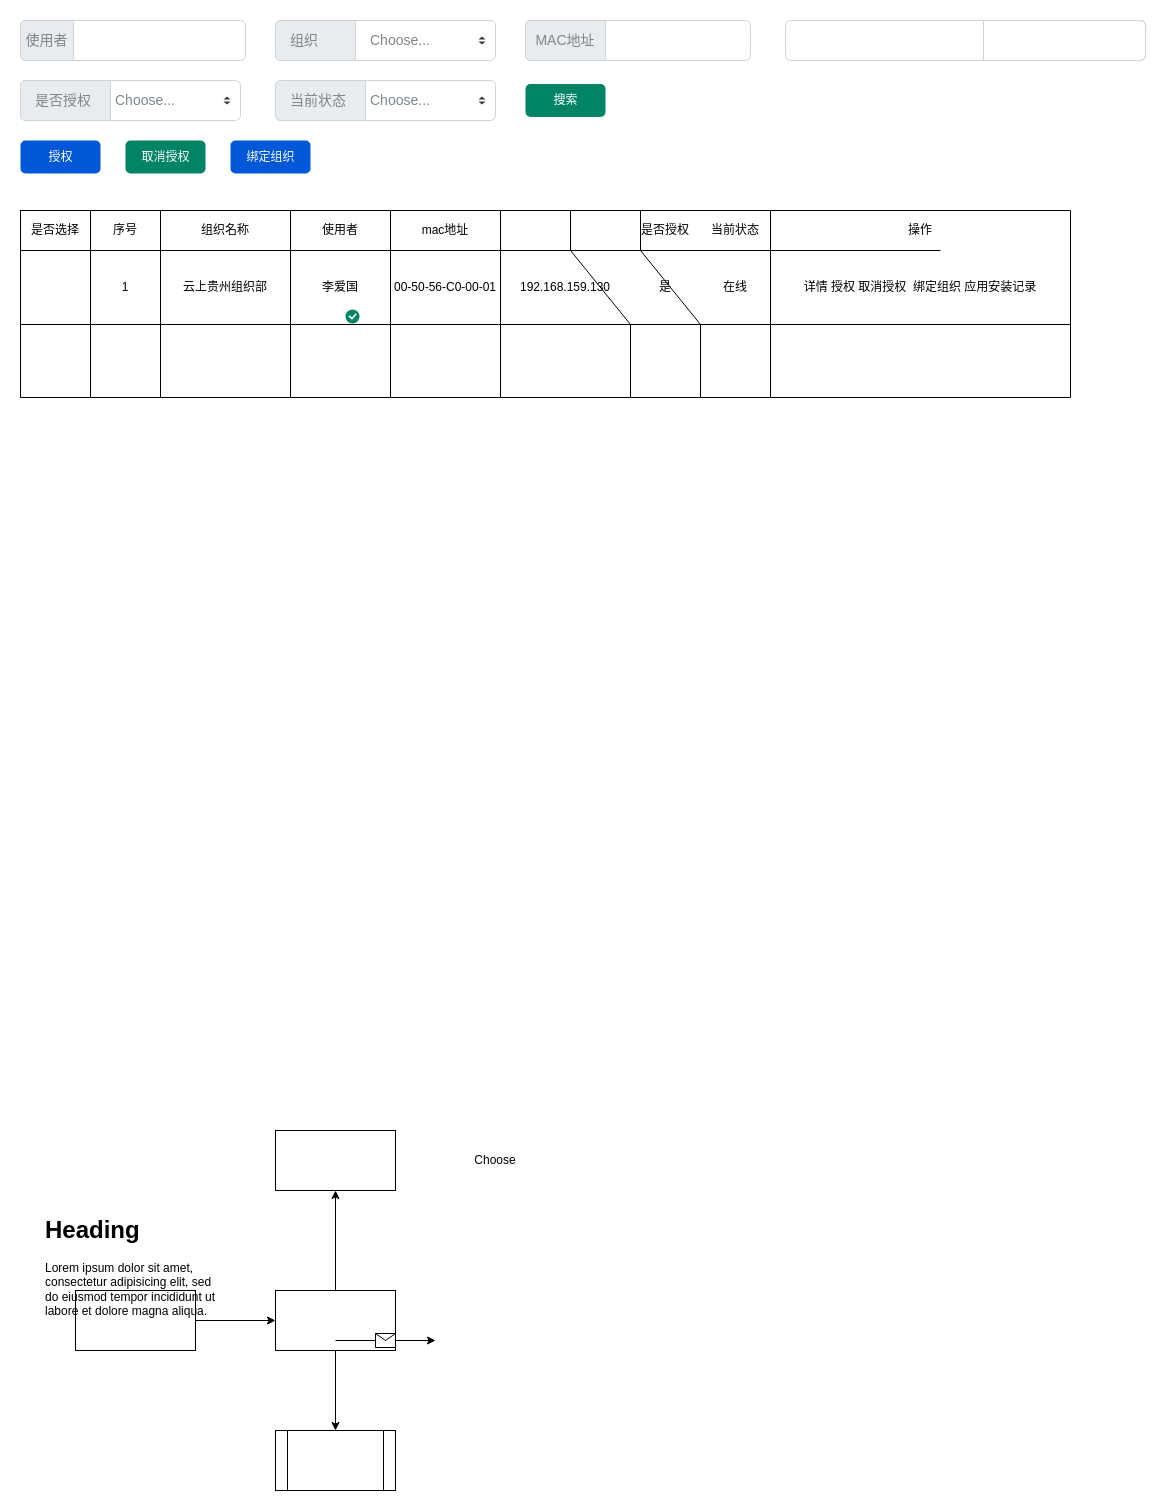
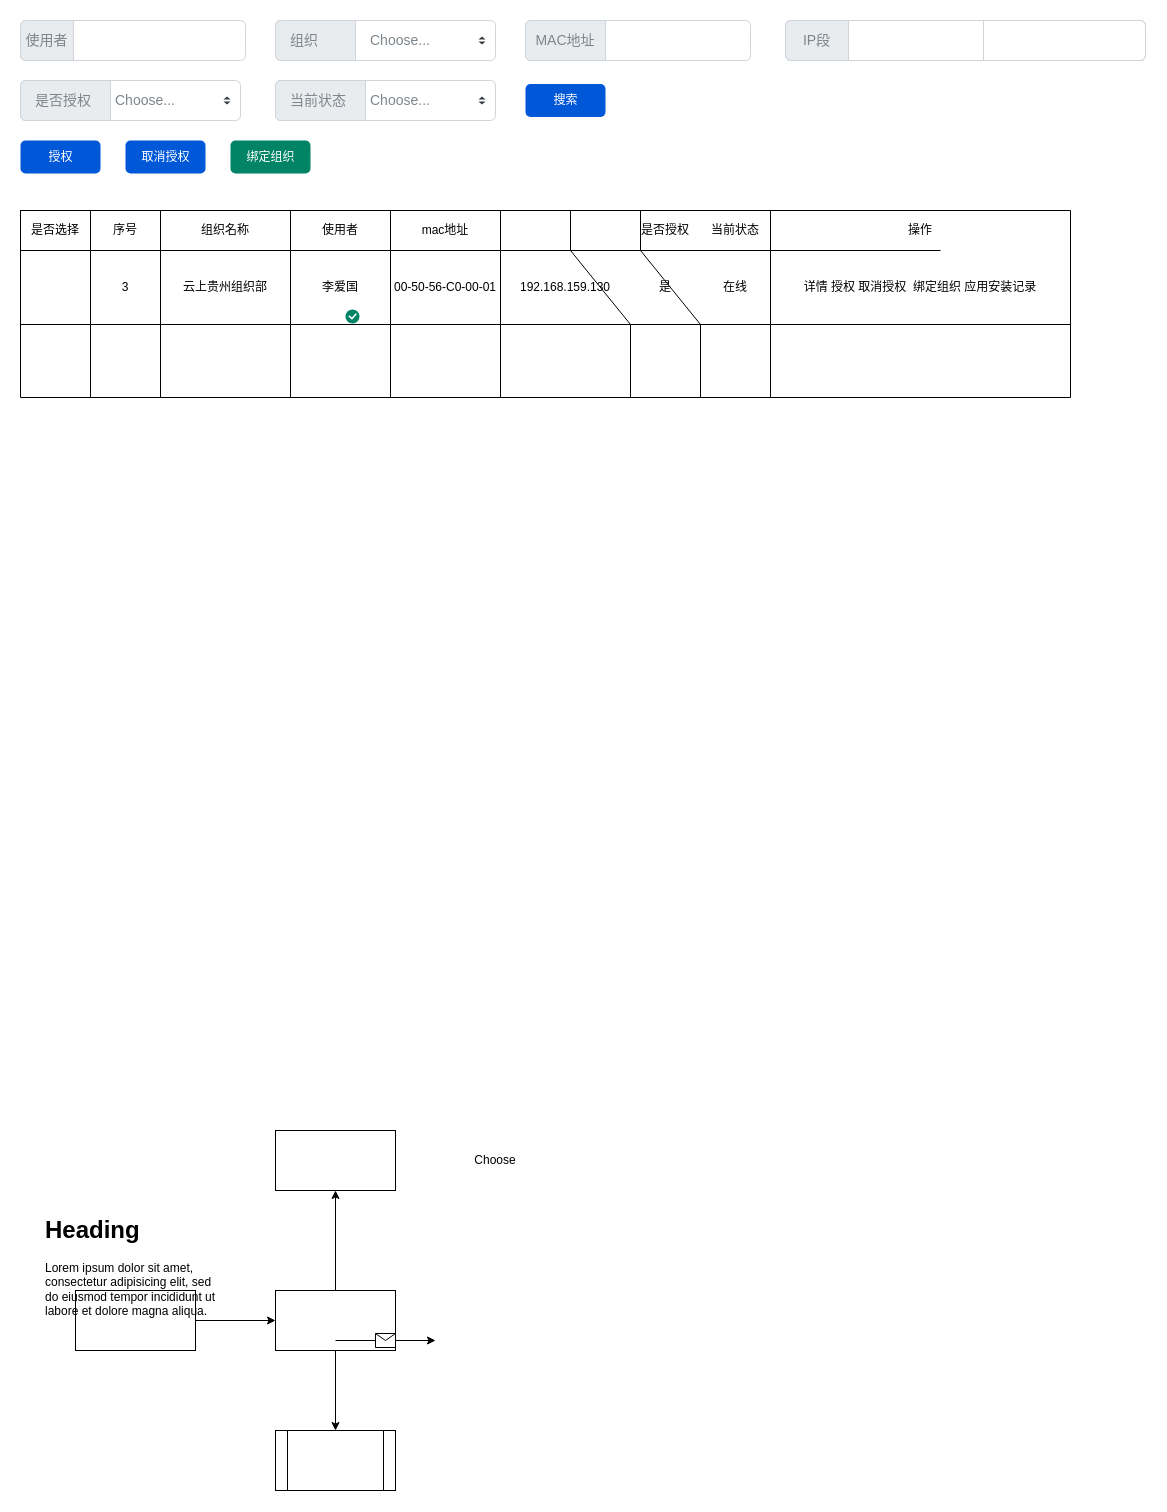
none -> (817, 41)
(566, 101) -> (566, 101)
(166, 157) -> (166, 157)
(271, 157) -> (271, 157)
(126, 288) -> (126, 288)
